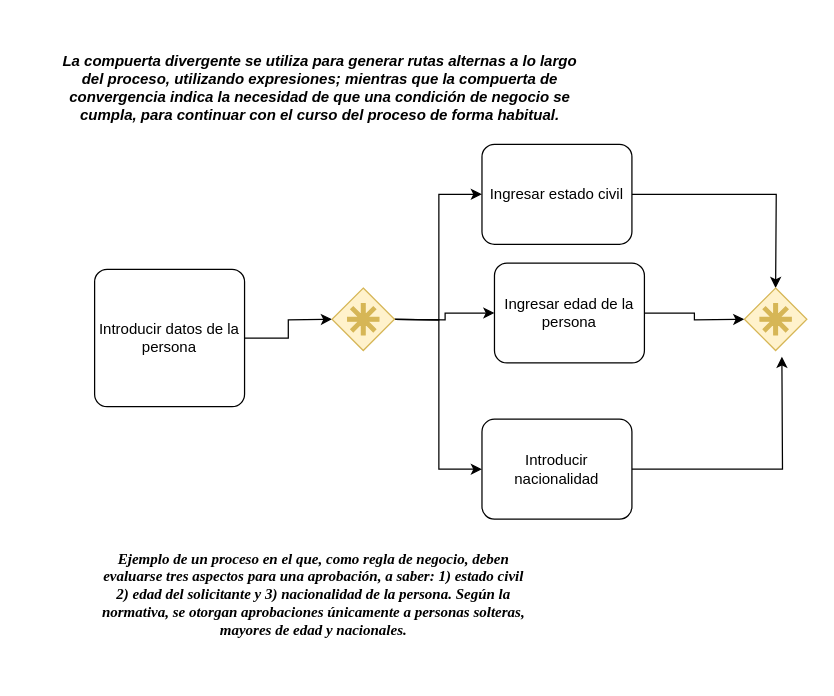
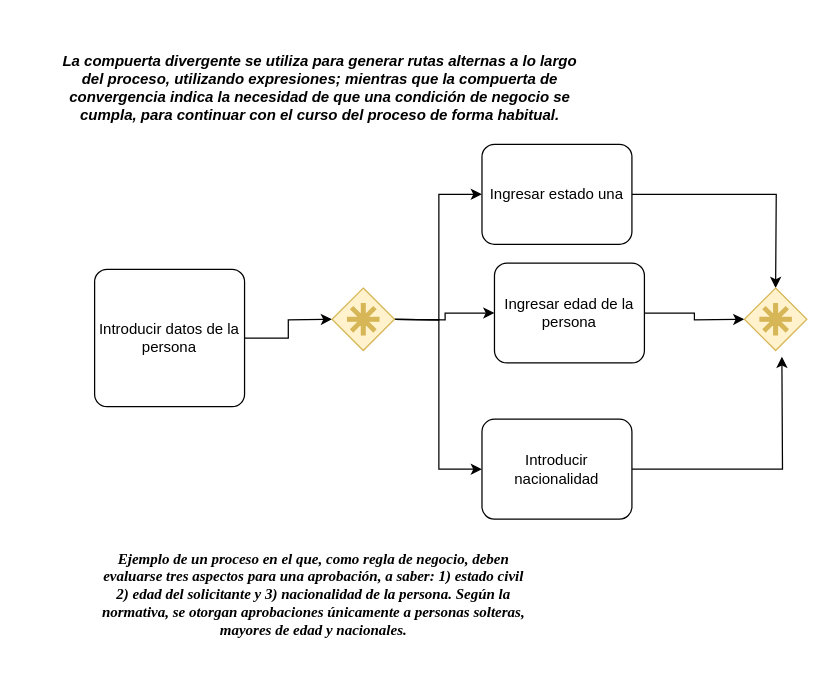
(557, 194) -> (557, 194)
